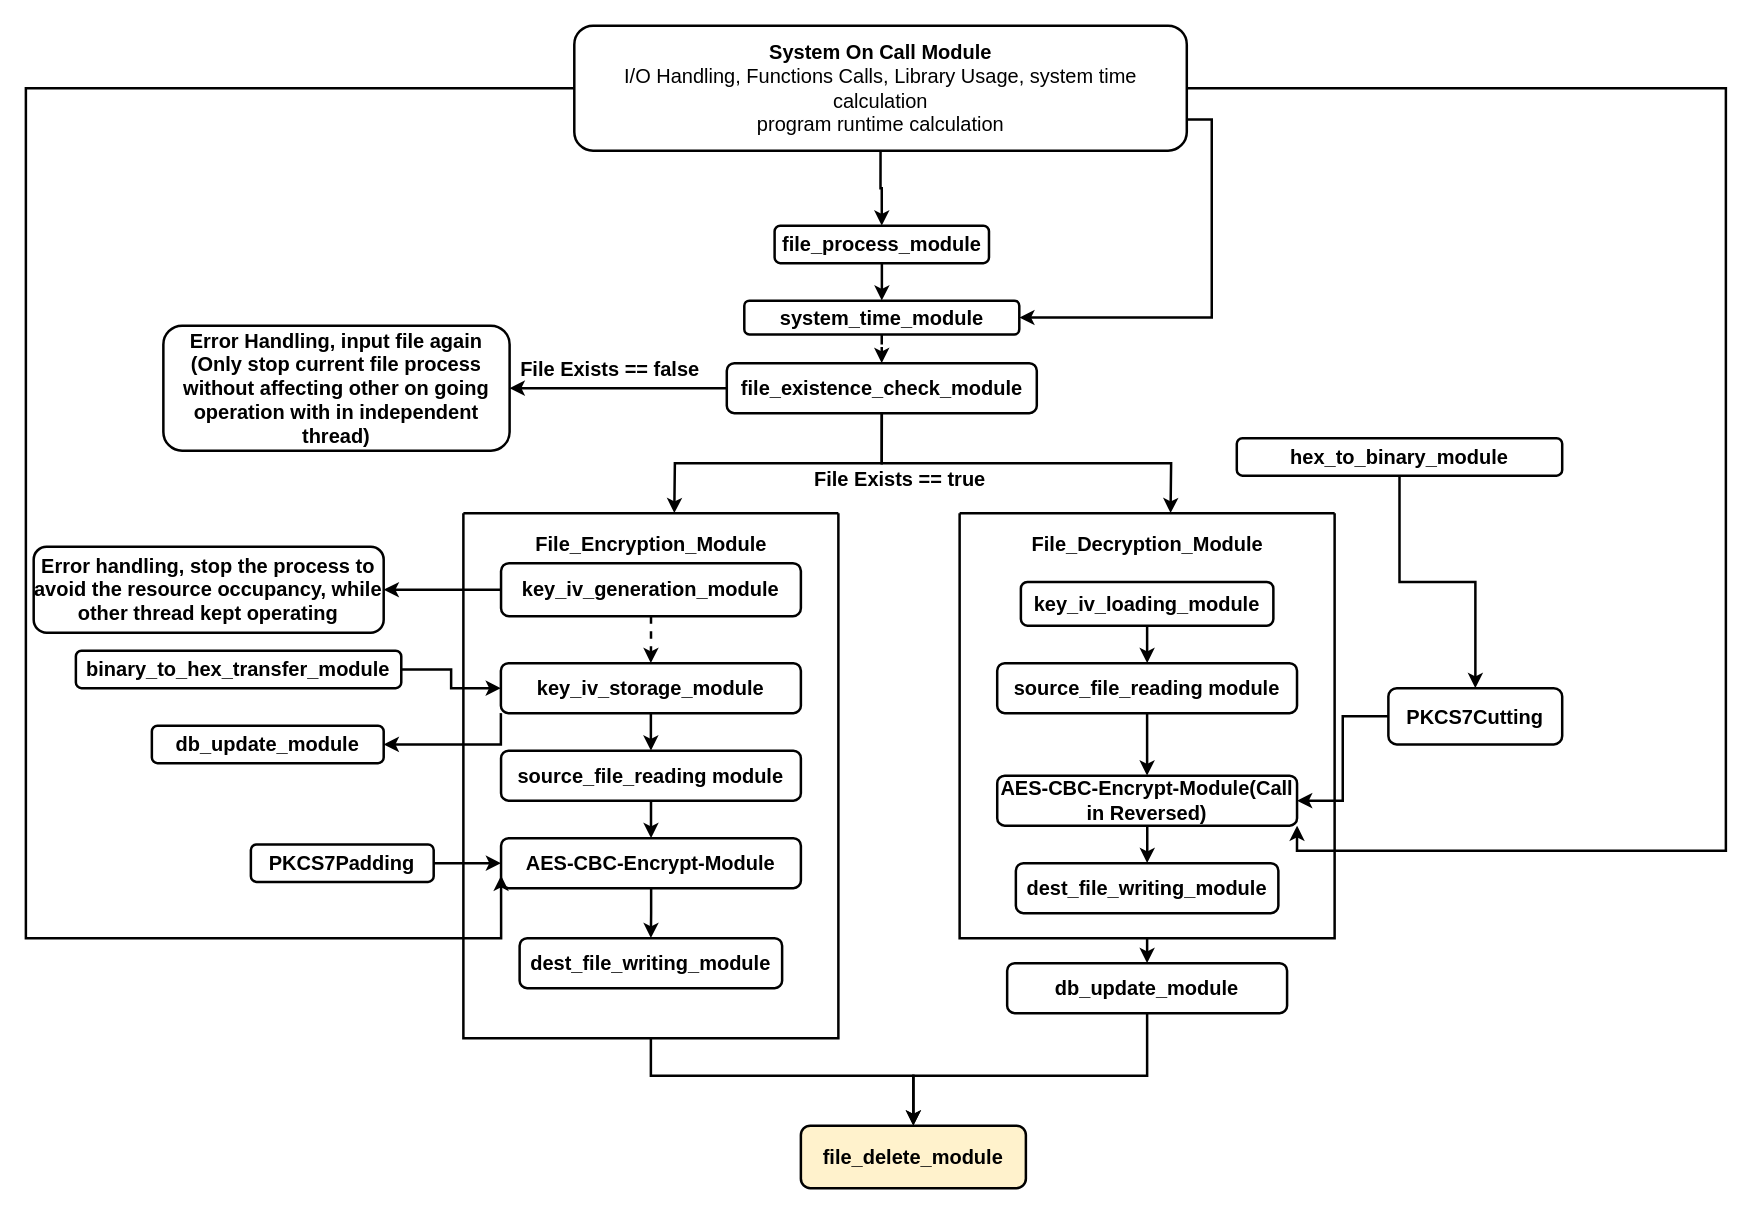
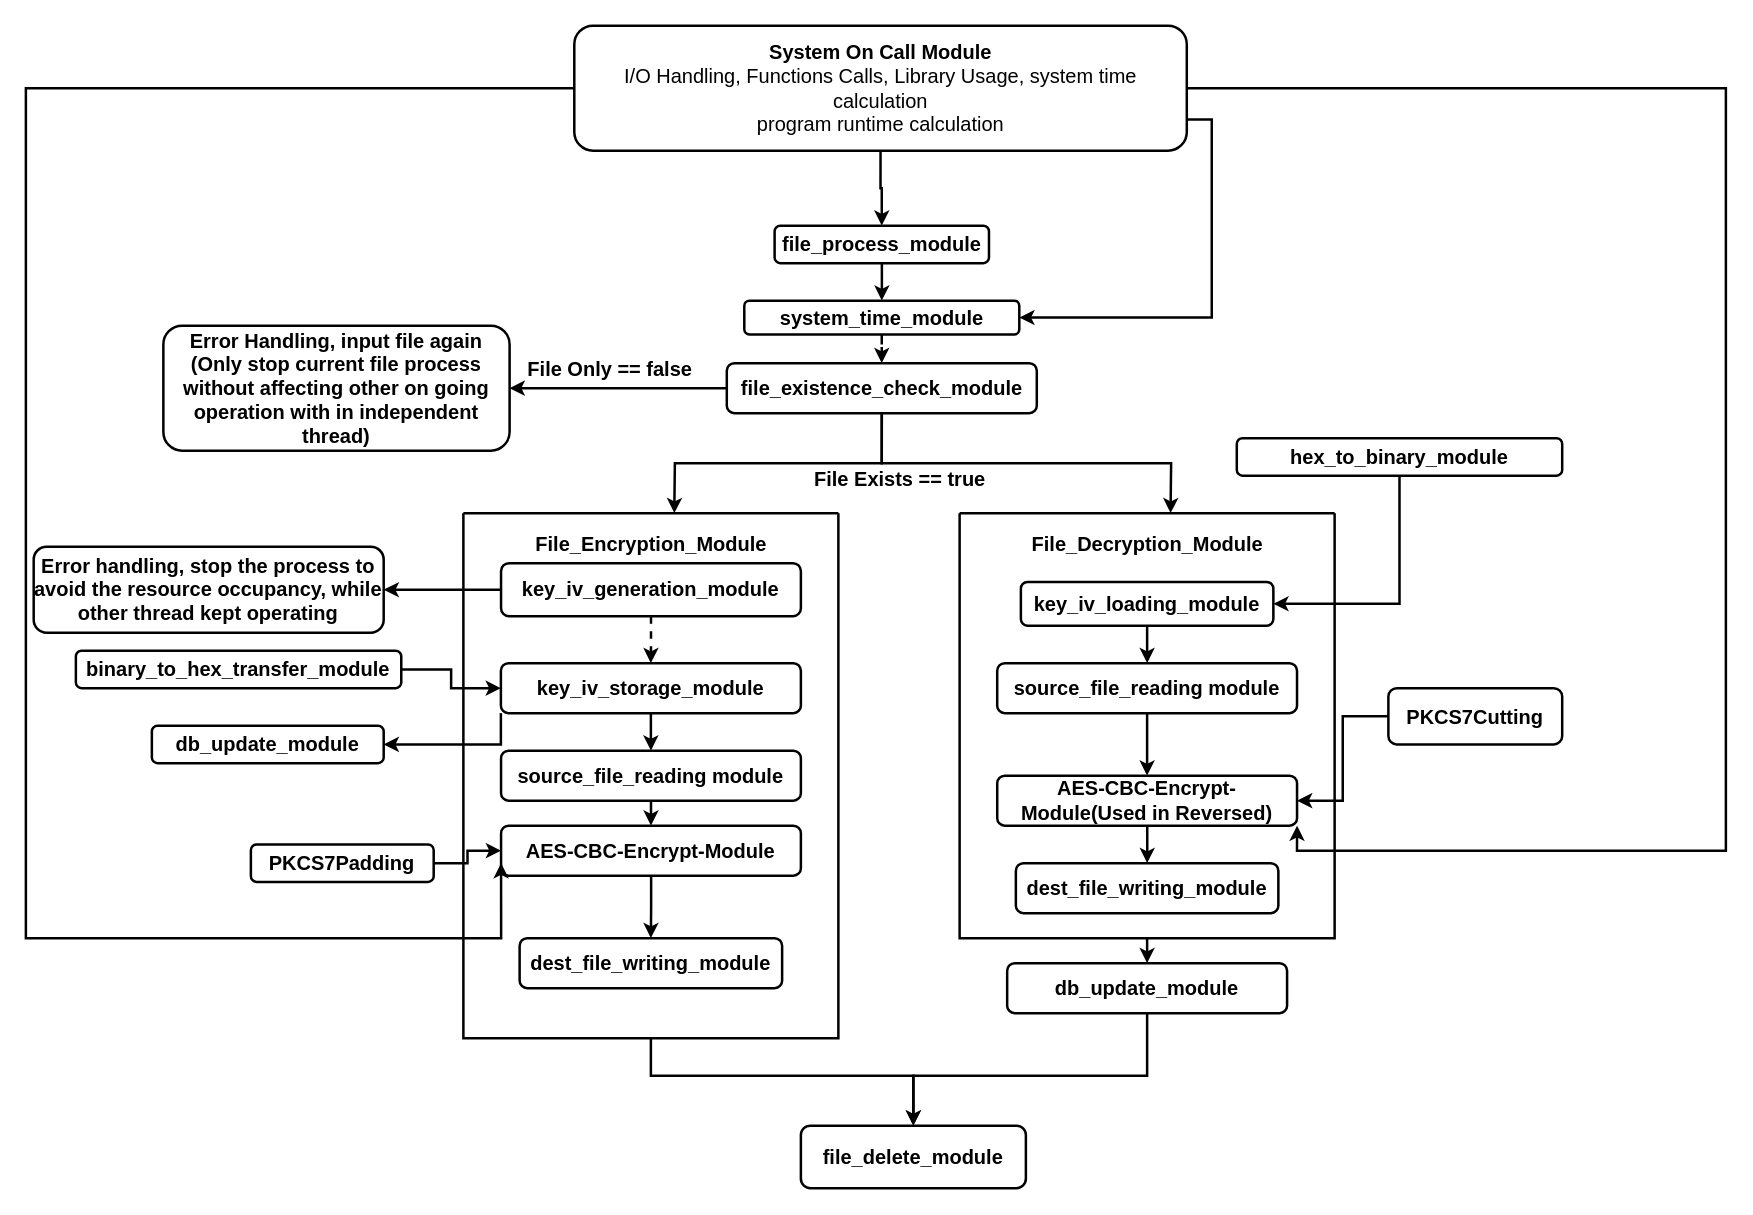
(610, 369) -> (610, 369)
(1475, 590) -> (1354, 604)
(1147, 801) -> (1147, 801)
(651, 863) -> (651, 851)
(913, 1157) -> (913, 1157)
